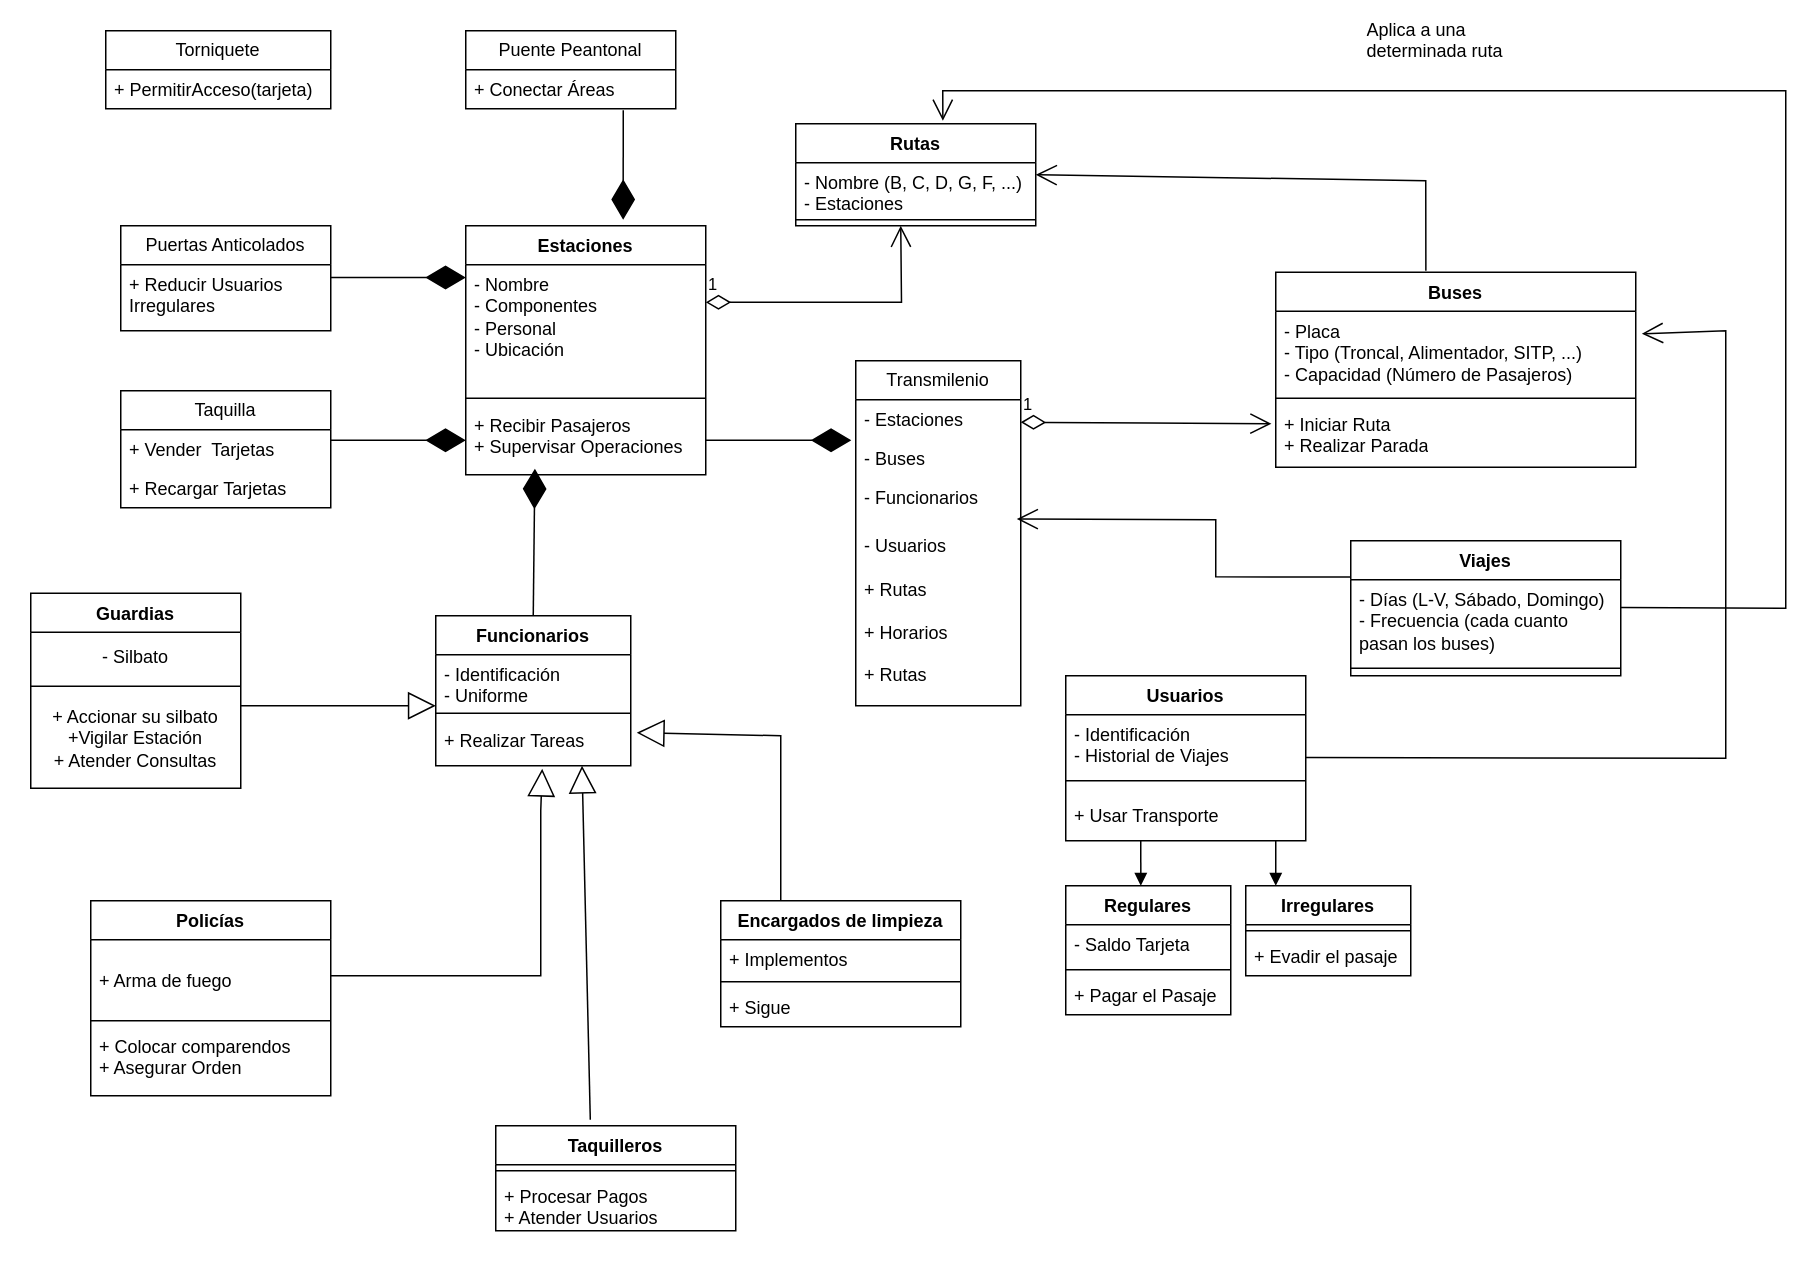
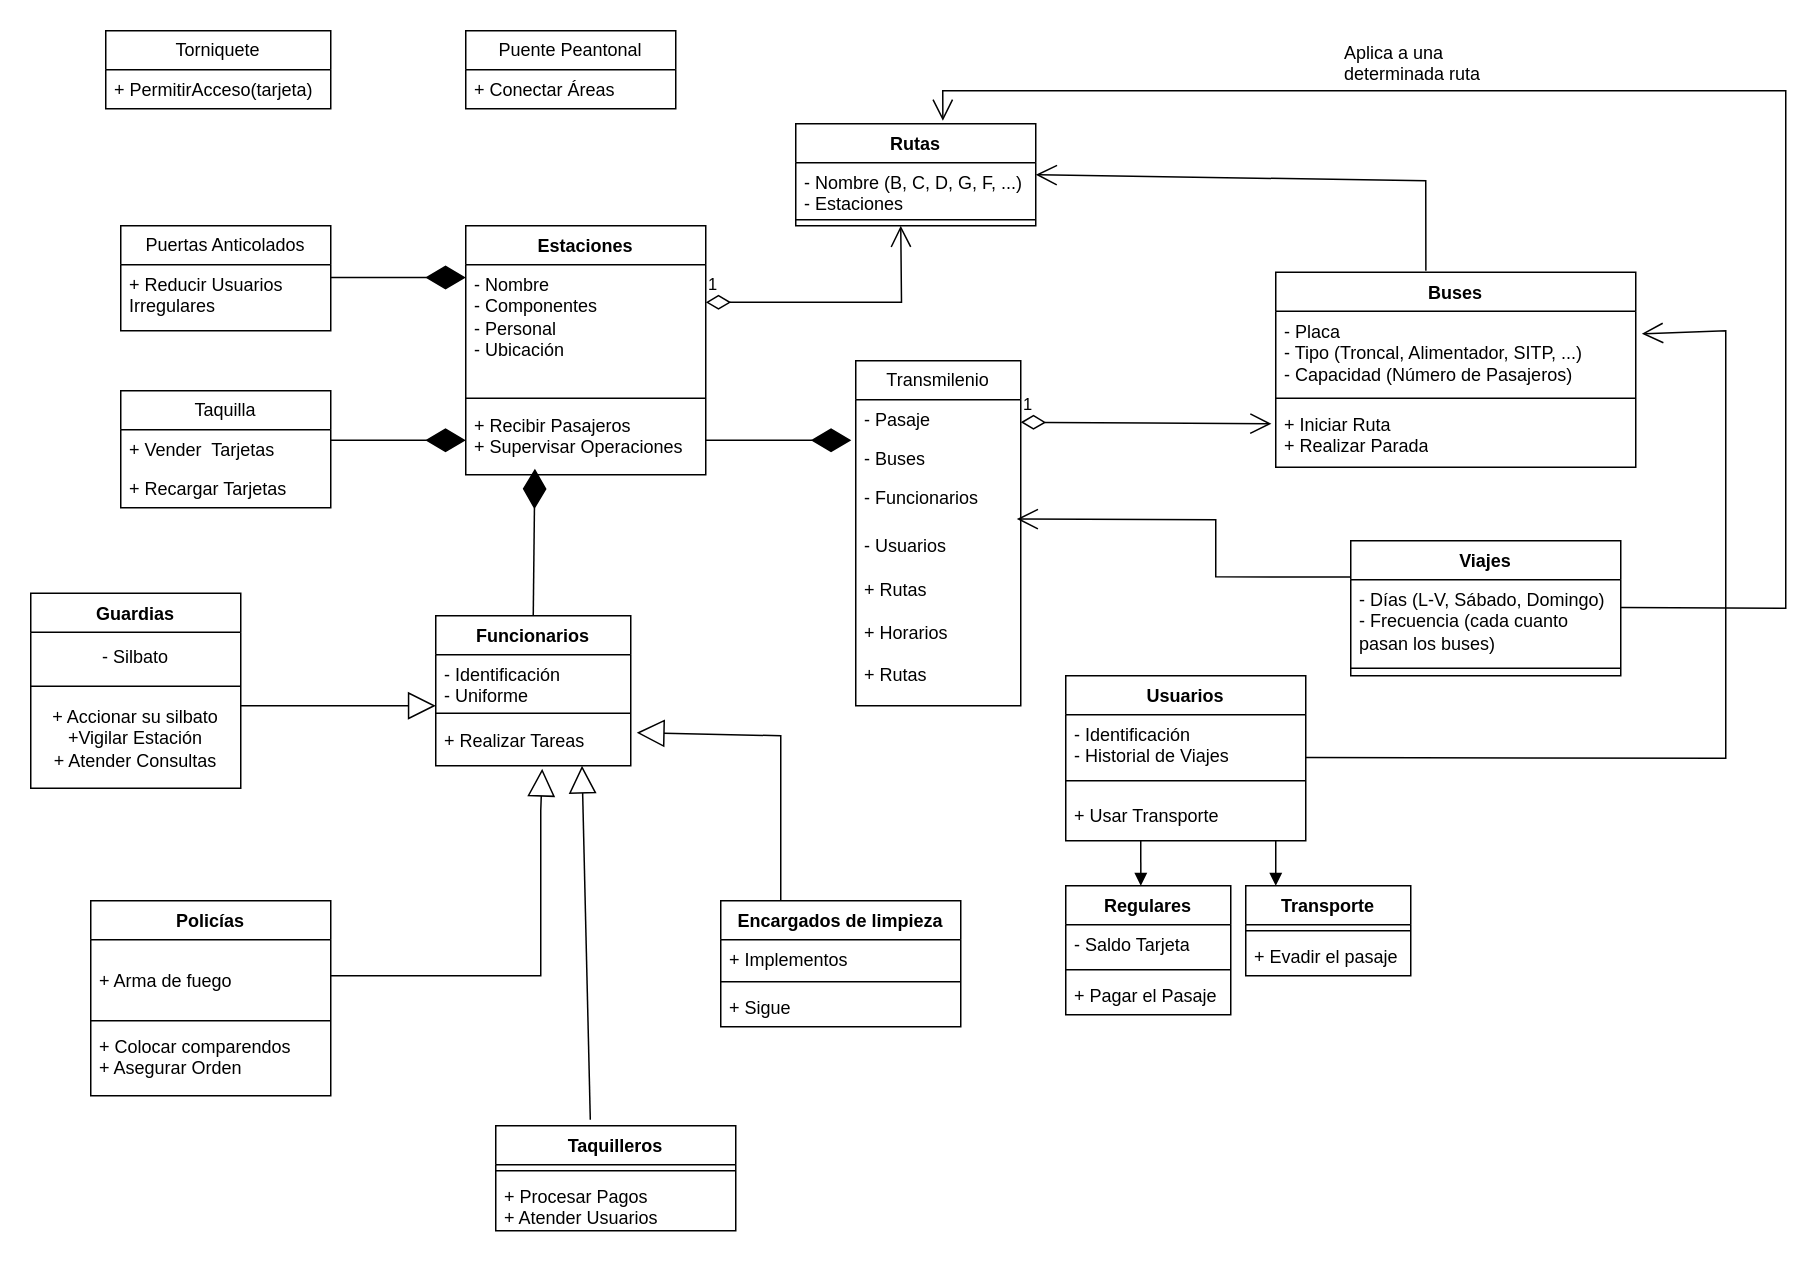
(1448, 47) -> (1426, 70)
(623, 146) -> none
(921, 421) -> (903, 421)
(1328, 907) -> (1328, 907)
